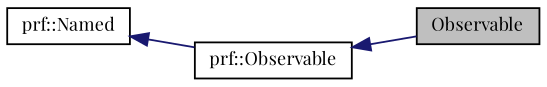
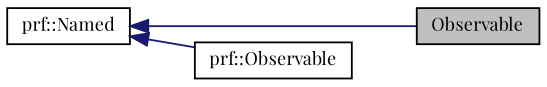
(394, 40) -> (282, 26)
